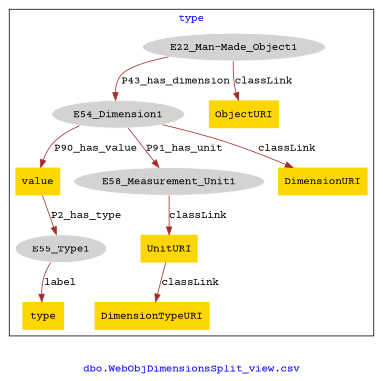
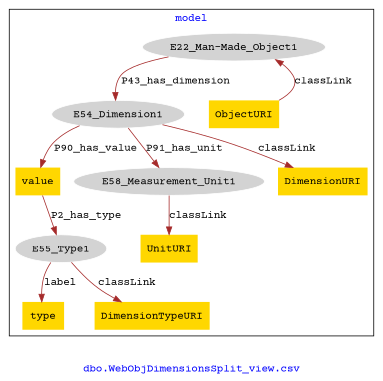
(192, 18) -> (192, 18)
(234, 77) -> (295, 83)
(162, 278) -> (91, 282)
